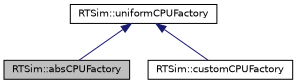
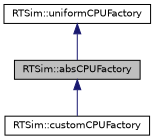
(186, 45) -> (77, 103)
